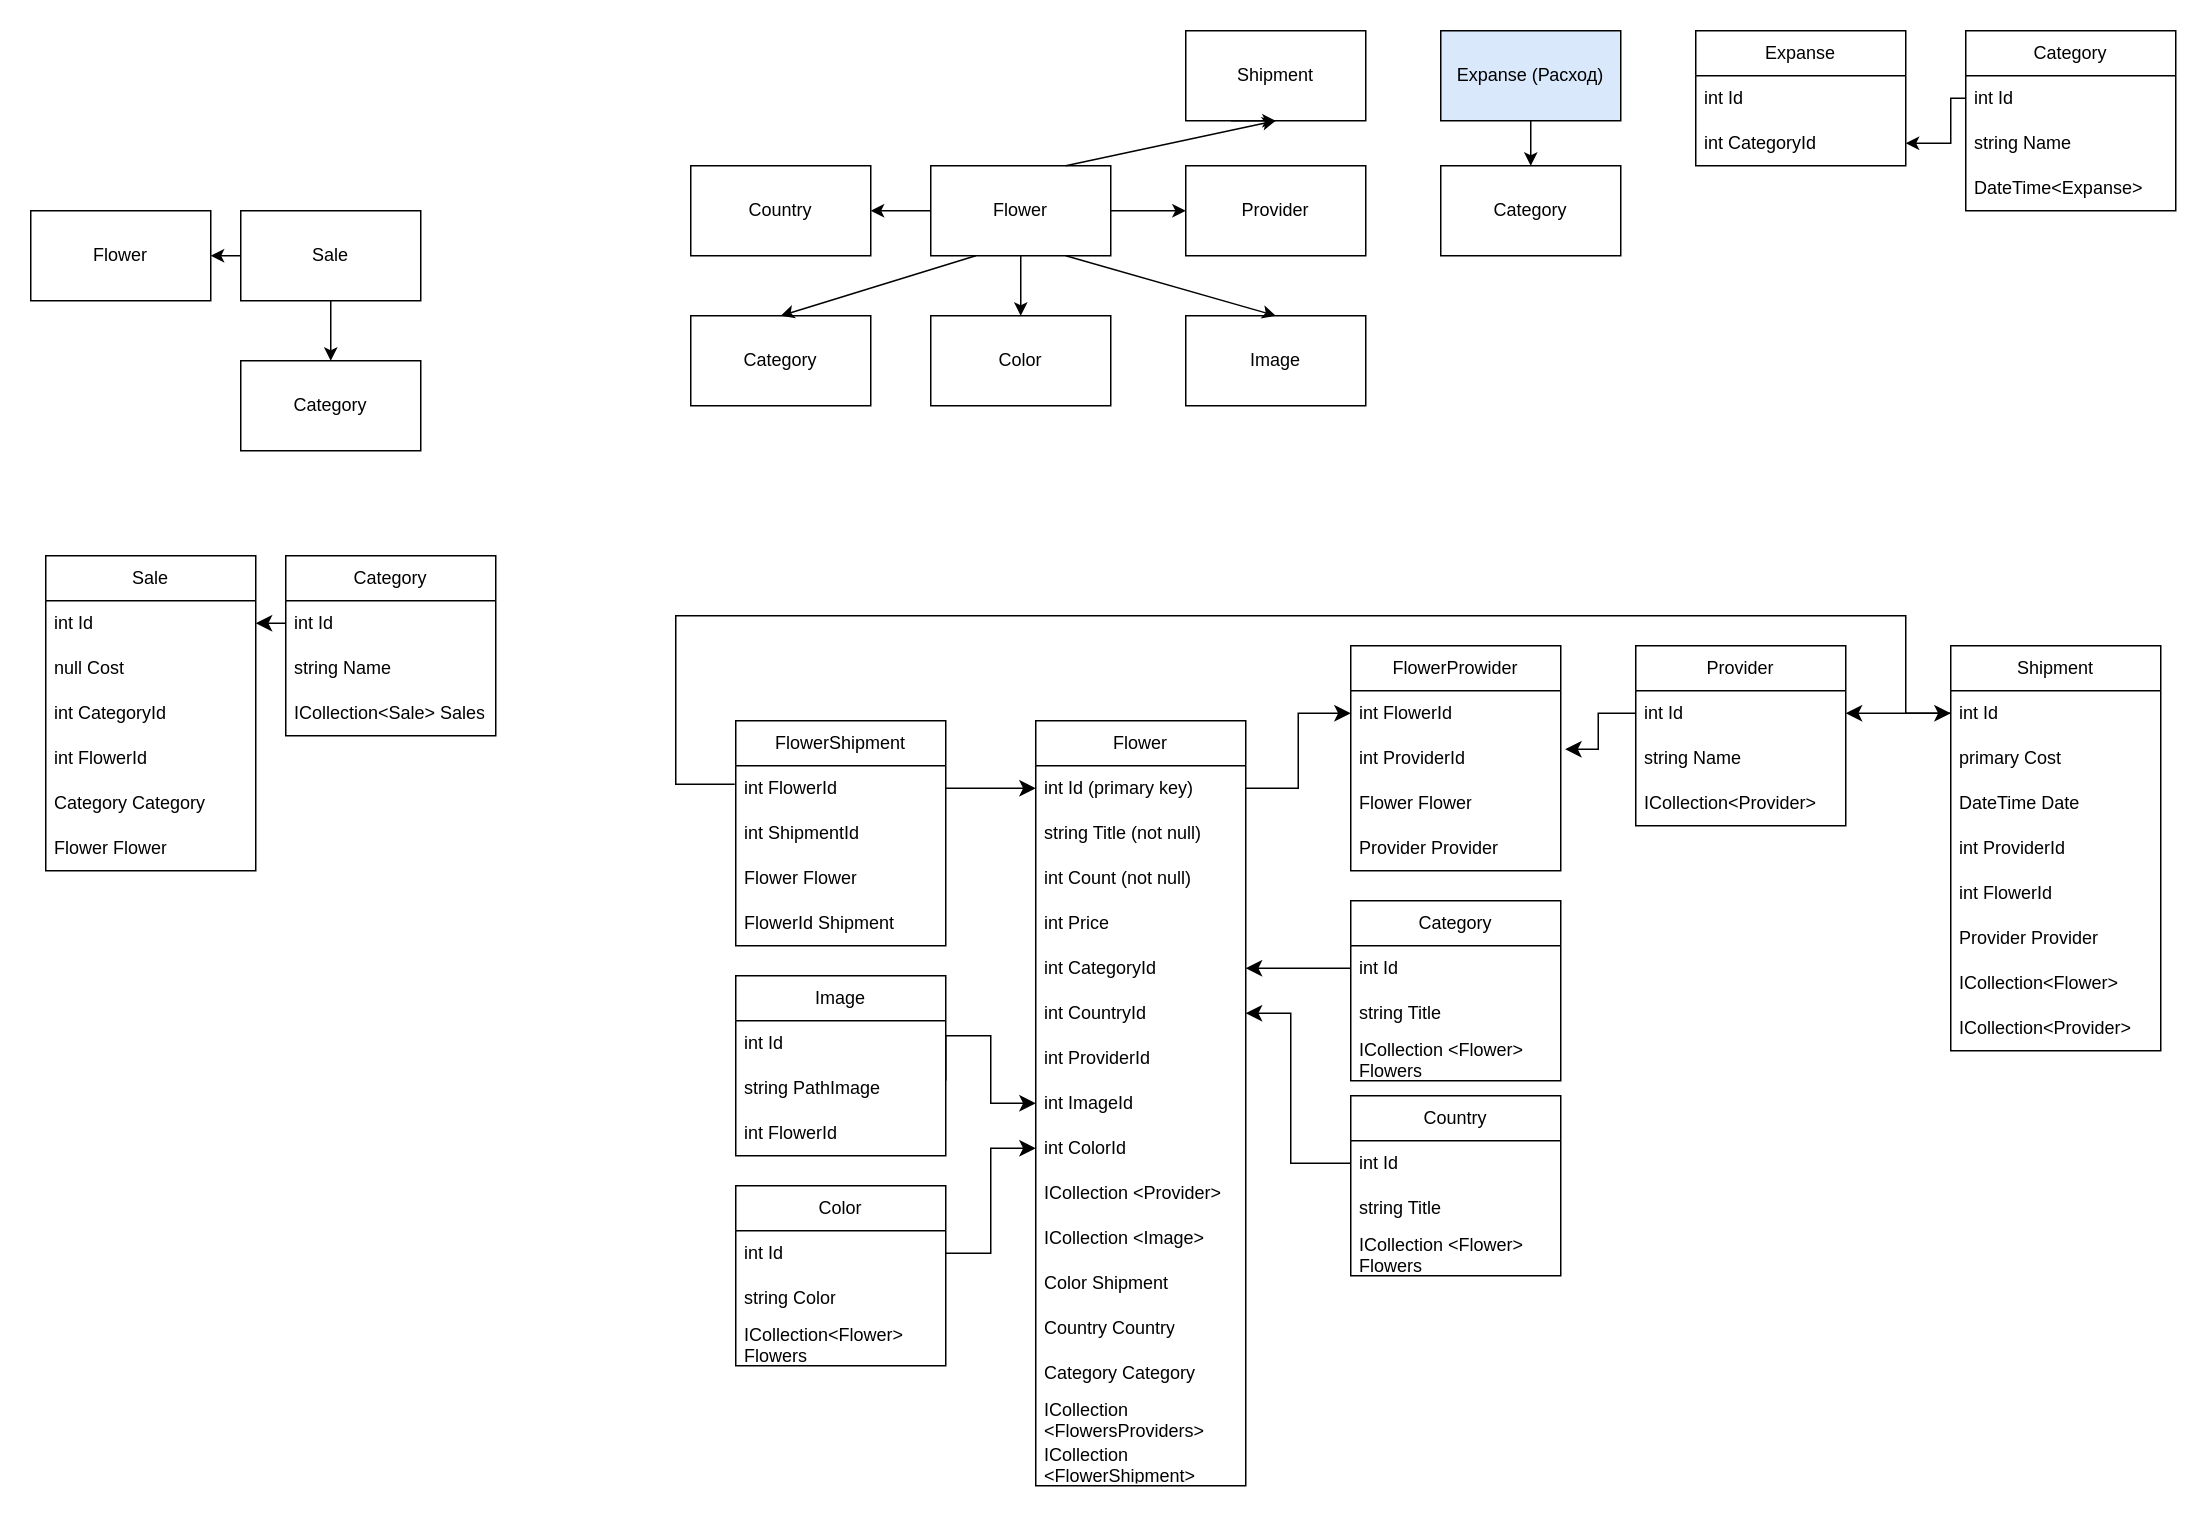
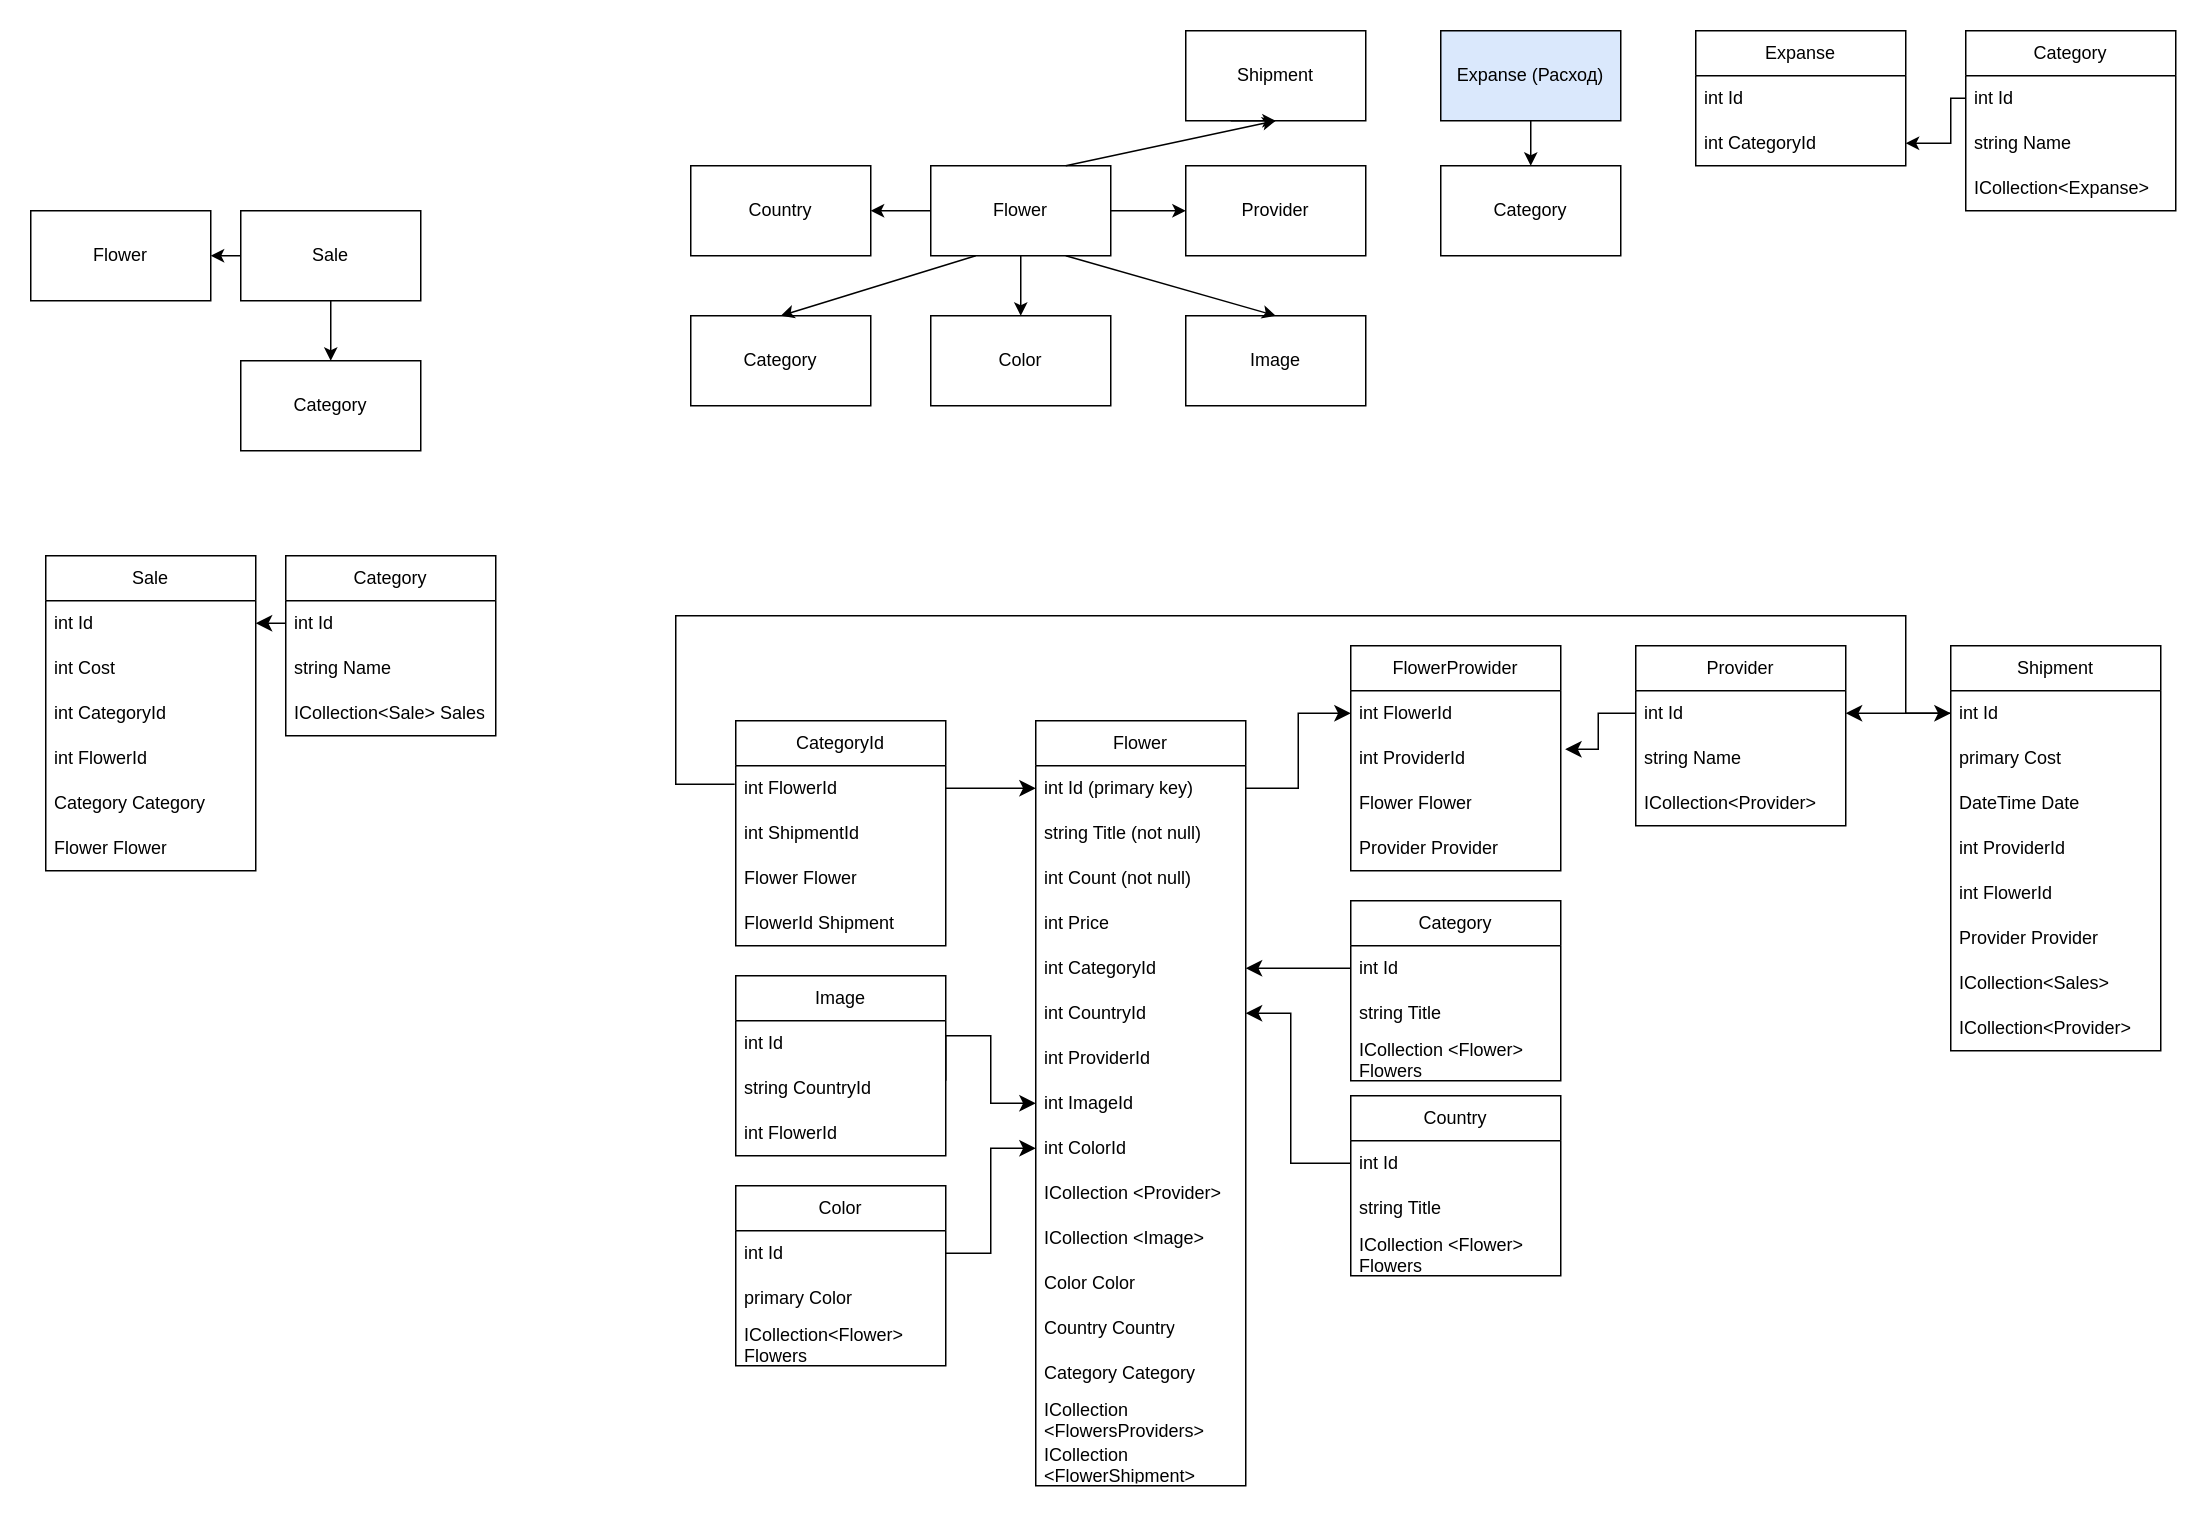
(2058, 188) -> (2069, 188)
(93, 668) -> (90, 668)
(841, 743) -> (841, 743)
(2046, 983) -> (2041, 983)
(821, 1088) -> (821, 1088)
(1108, 1283) -> (1093, 1283)
(798, 1298) -> (803, 1298)
